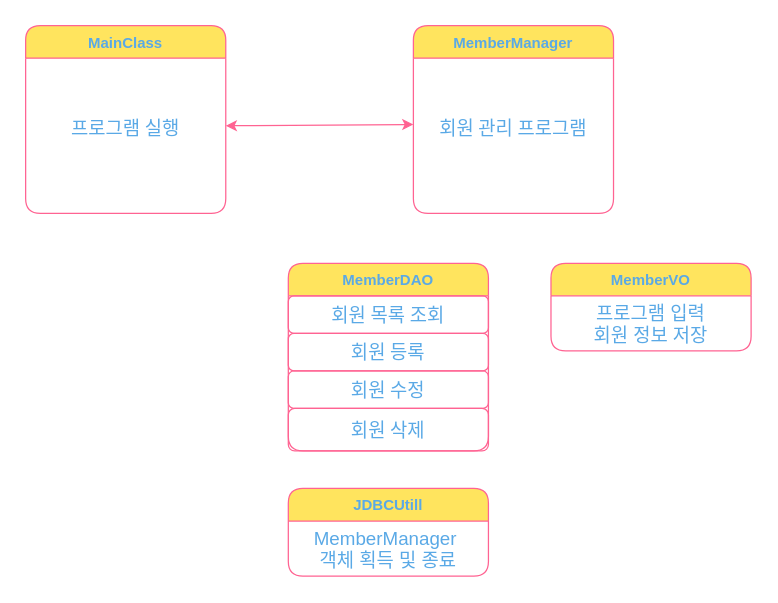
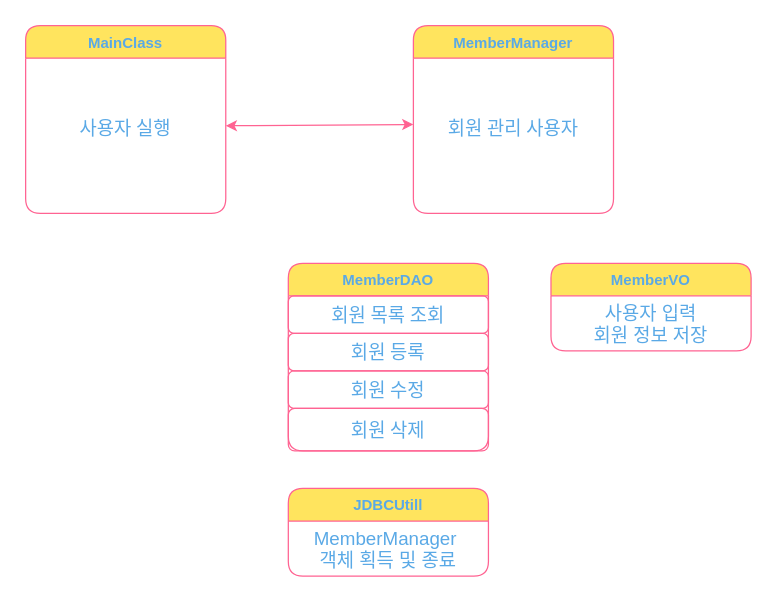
(125, 128) -> (125, 128)
(513, 128) -> (513, 128)
(650, 313) -> (650, 313)
